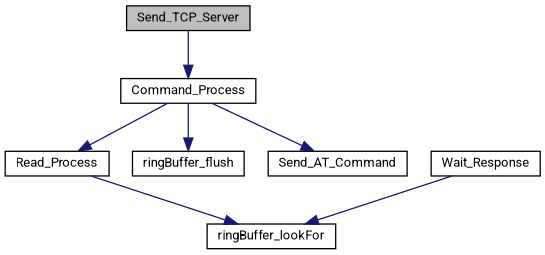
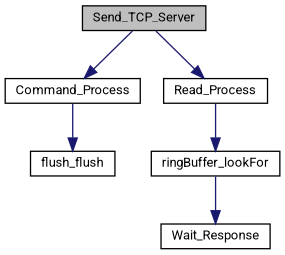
(128, 124) -> (175, 50)
(188, 164) -> (73, 164)
(338, 164) -> none
(385, 198) -> (216, 193)
